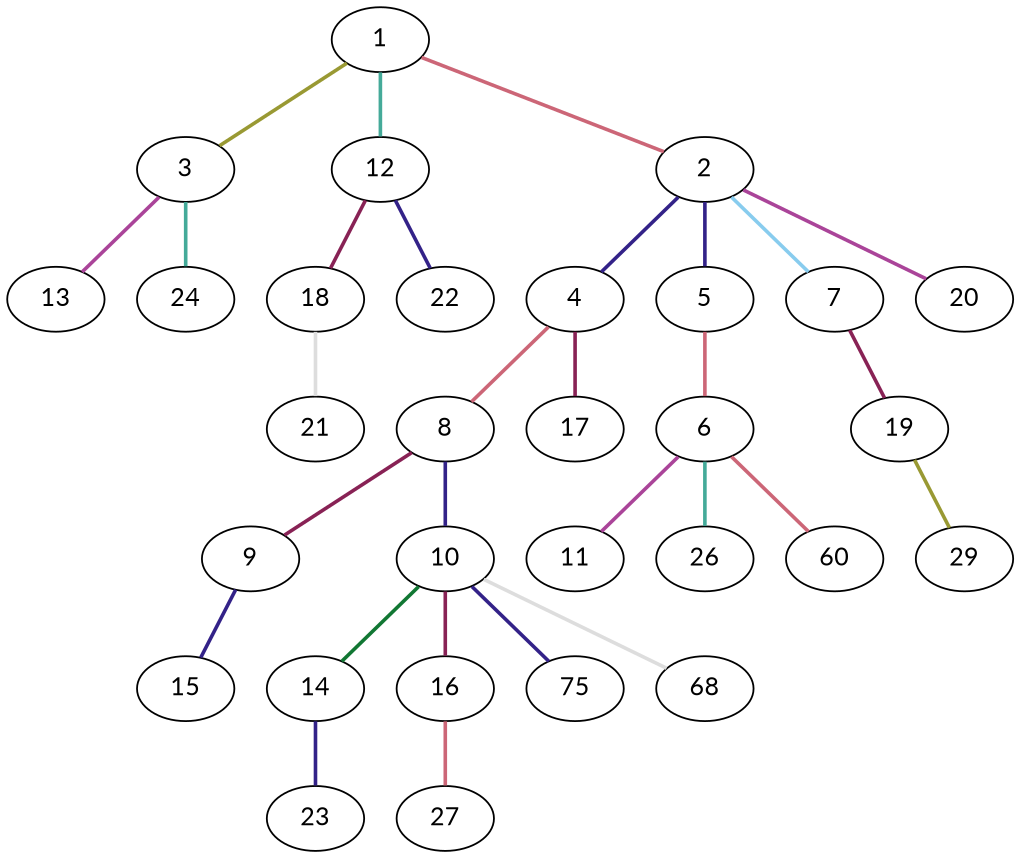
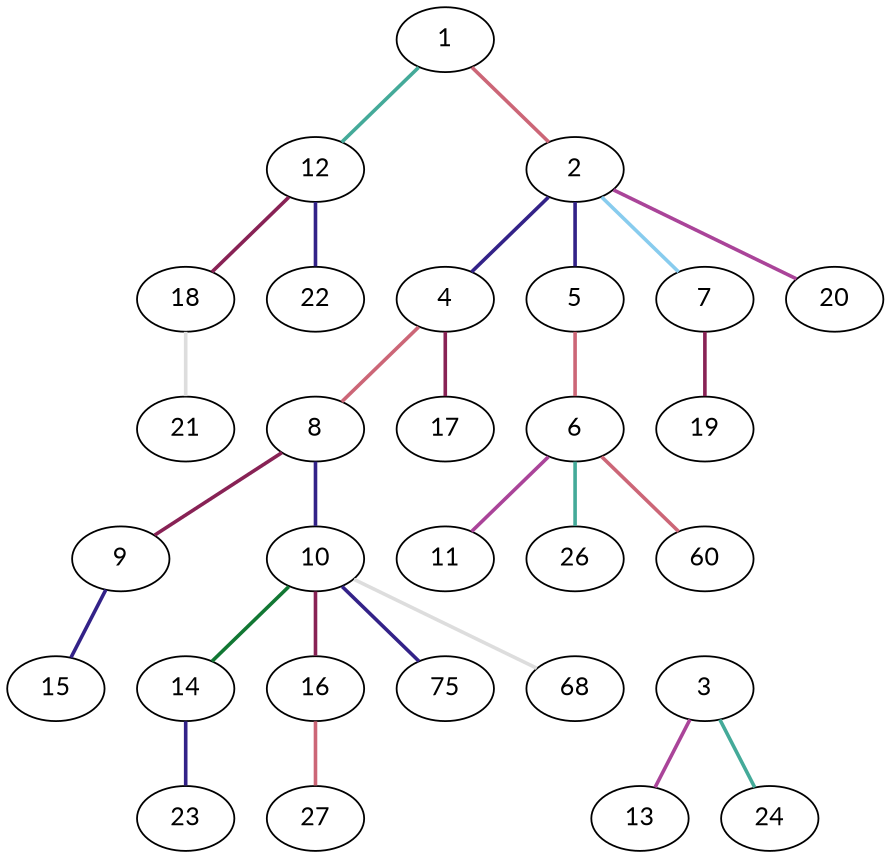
(283, 104) -> none
(964, 559) -> none
